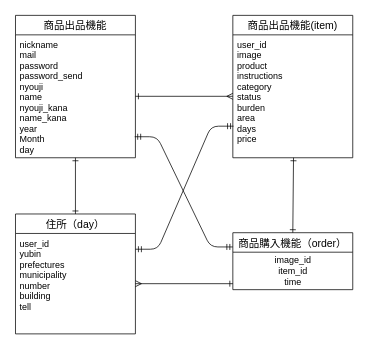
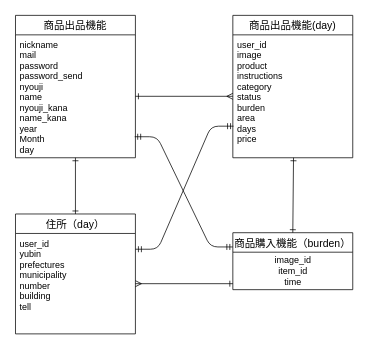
(293, 26) -> (293, 26)
(293, 243) -> (293, 243)
